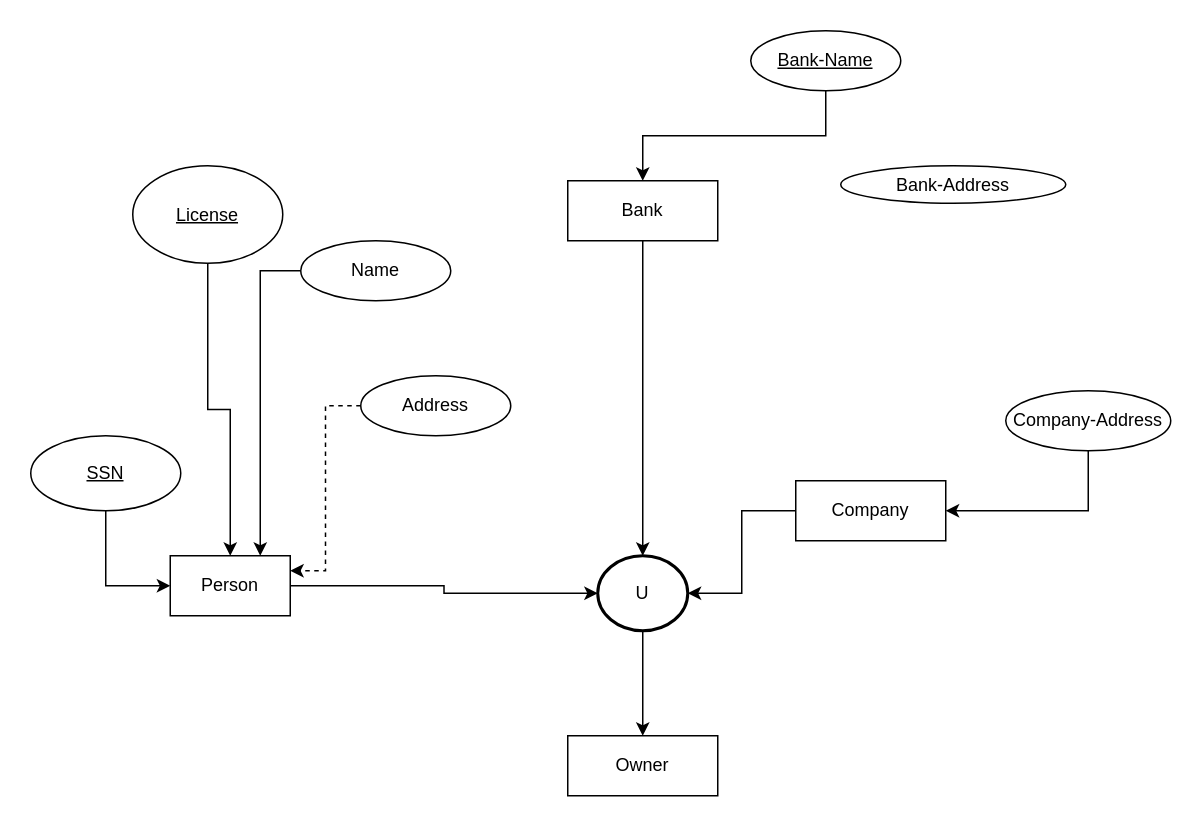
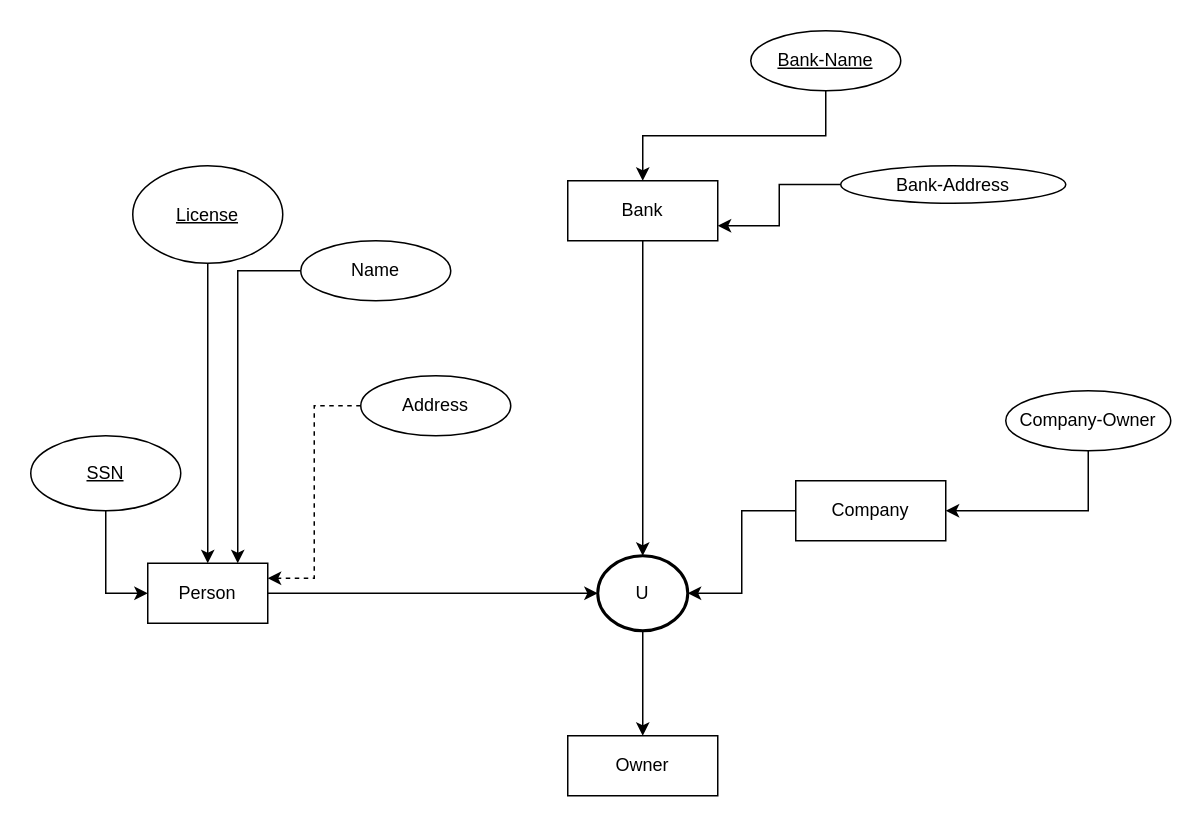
none -> (779, 200)
(1088, 421) -> (1088, 421)
(230, 586) -> (208, 593)
